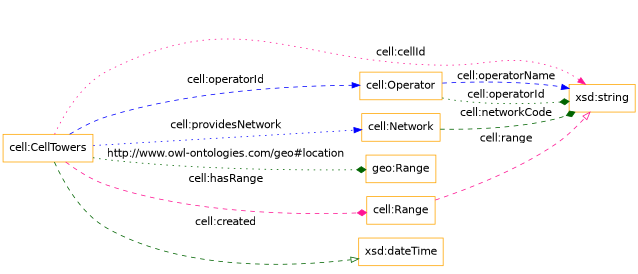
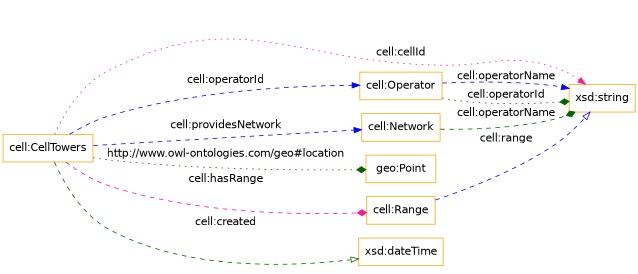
(506, 113) -> (506, 113)
(224, 138) -> (224, 138)
(515, 168) -> (515, 168)
(401, 169) -> (401, 169)
